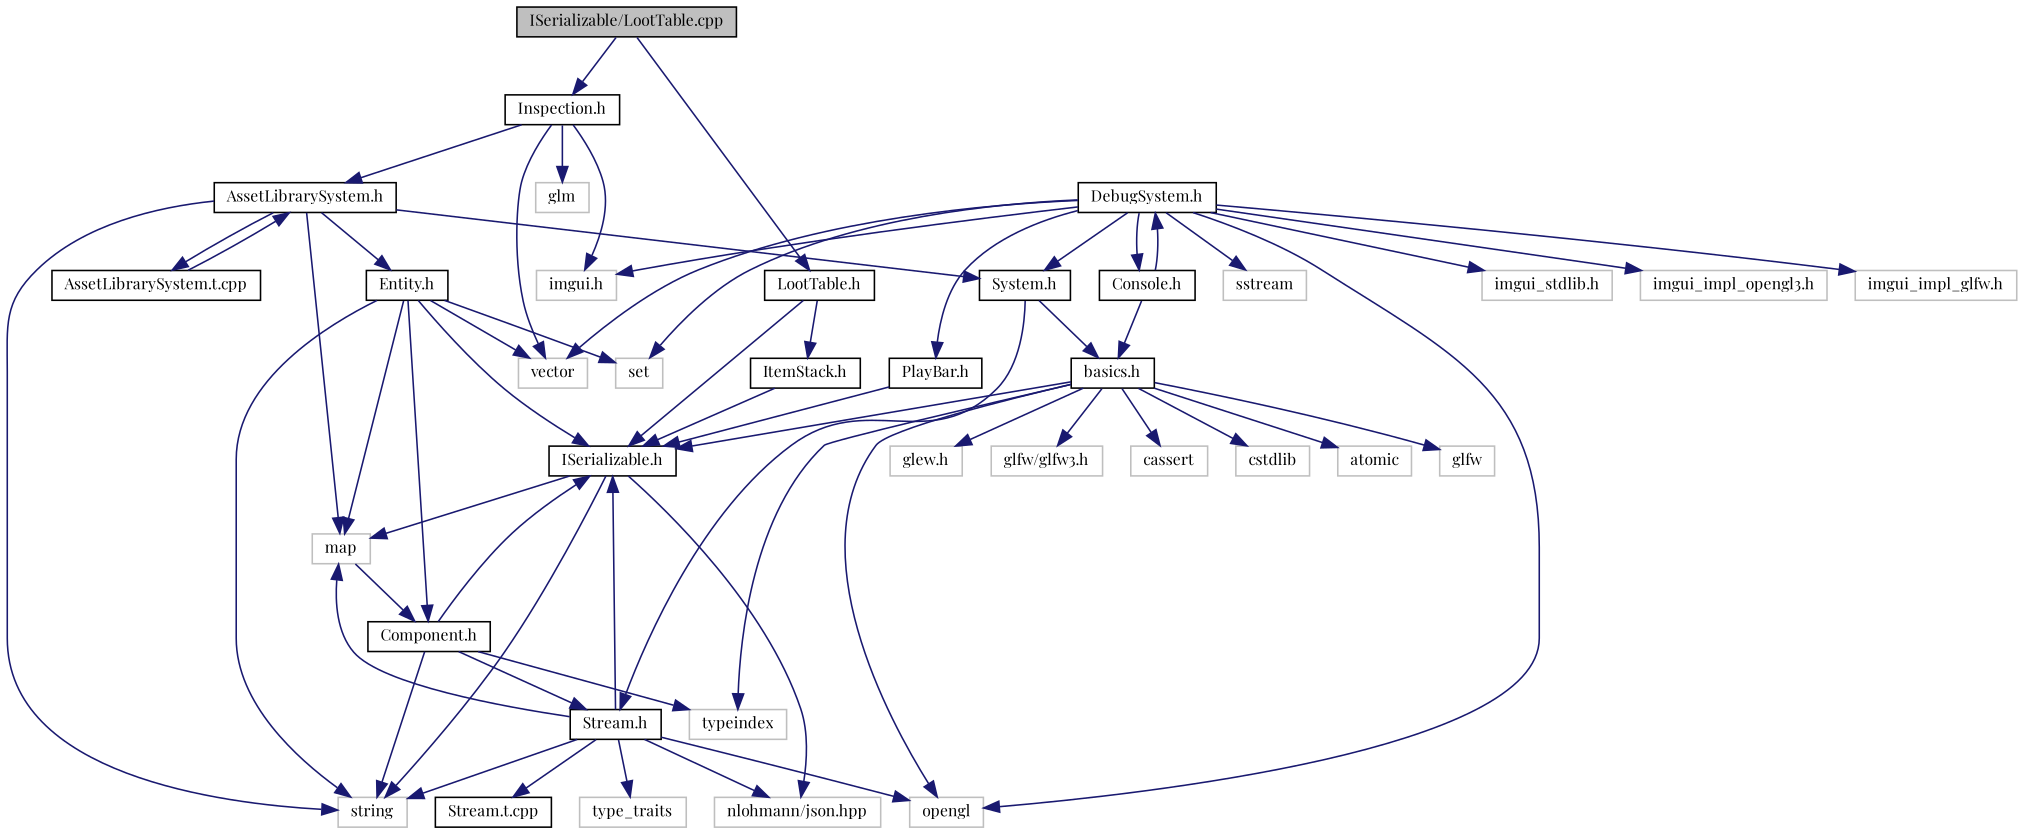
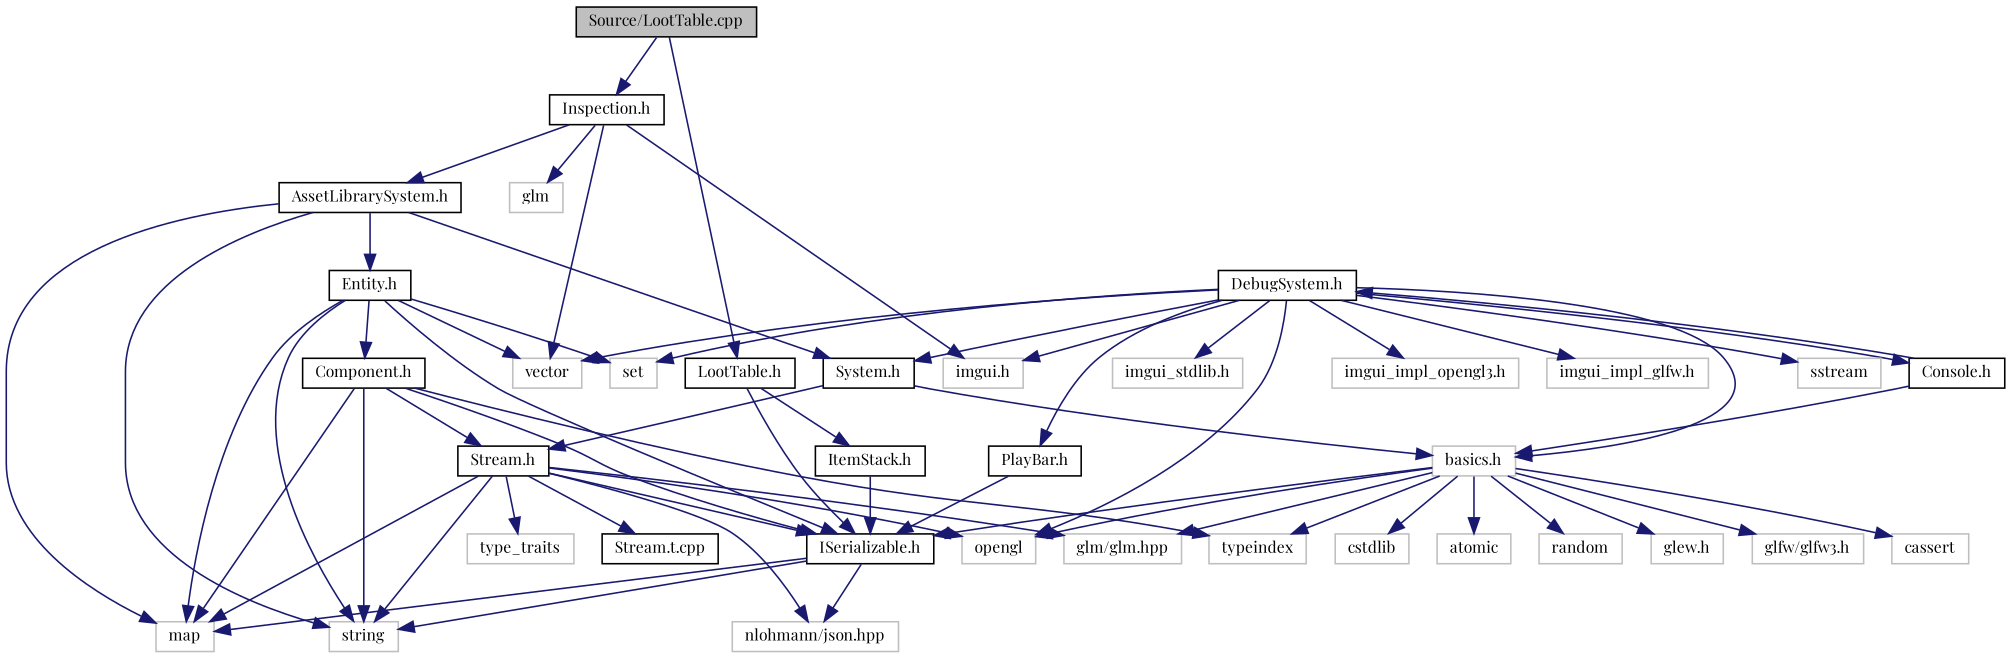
(627, 22) -> (666, 22)
(156, 285) -> none
none -> (1724, 359)
(1113, 373) -> (1474, 461)
(1467, 461) -> (1581, 549)
none -> (1123, 549)
(379, 587) -> (279, 498)
